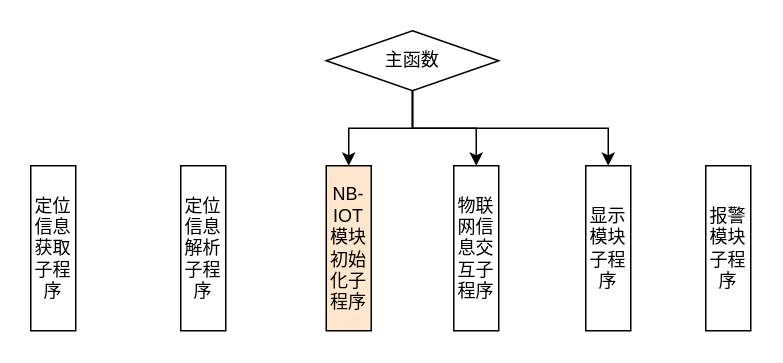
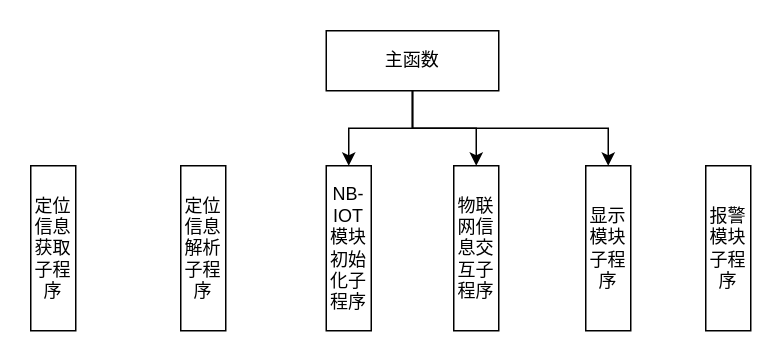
(413, 61) -> (413, 61)
(349, 248) -> (349, 248)
